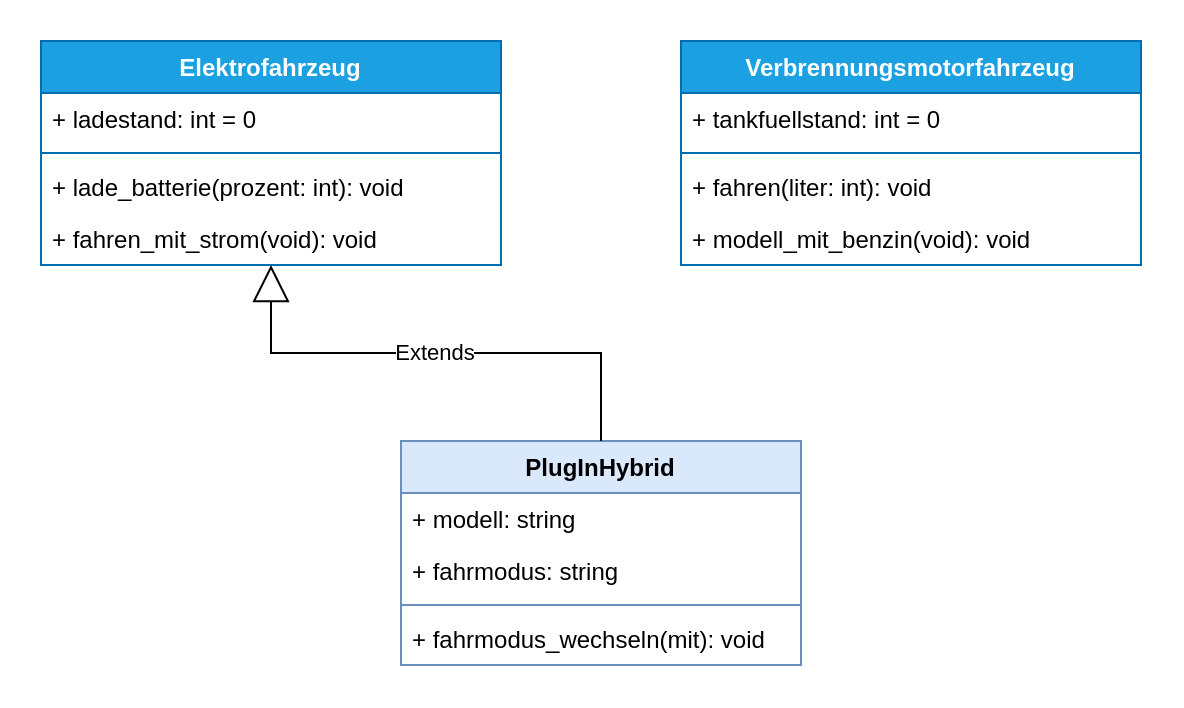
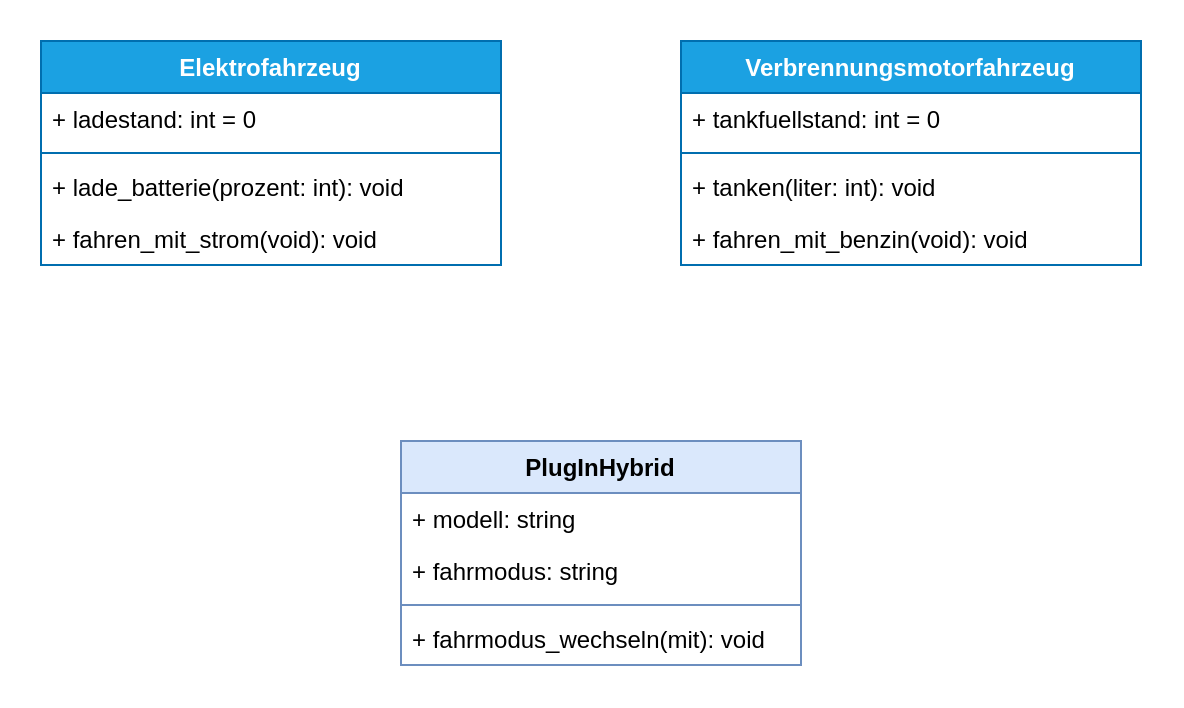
(840, 189) -> (840, 189)
(873, 241) -> (879, 241)
(455, 353) -> none
